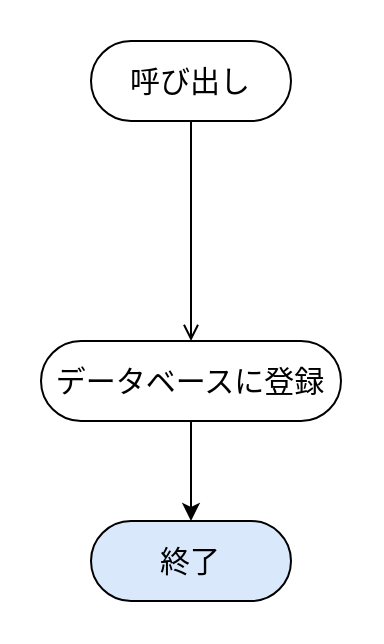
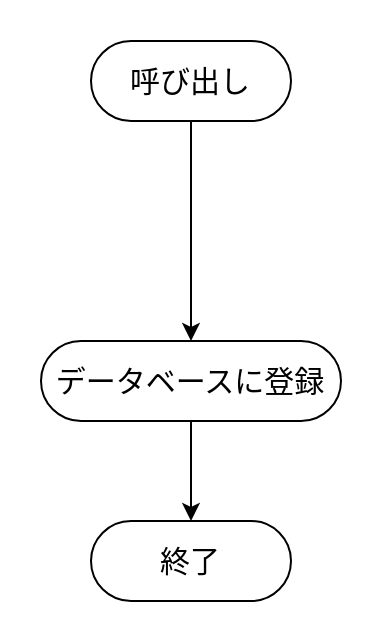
(191, 329) -> (191, 326)
(191, 561) -> (191, 561)
